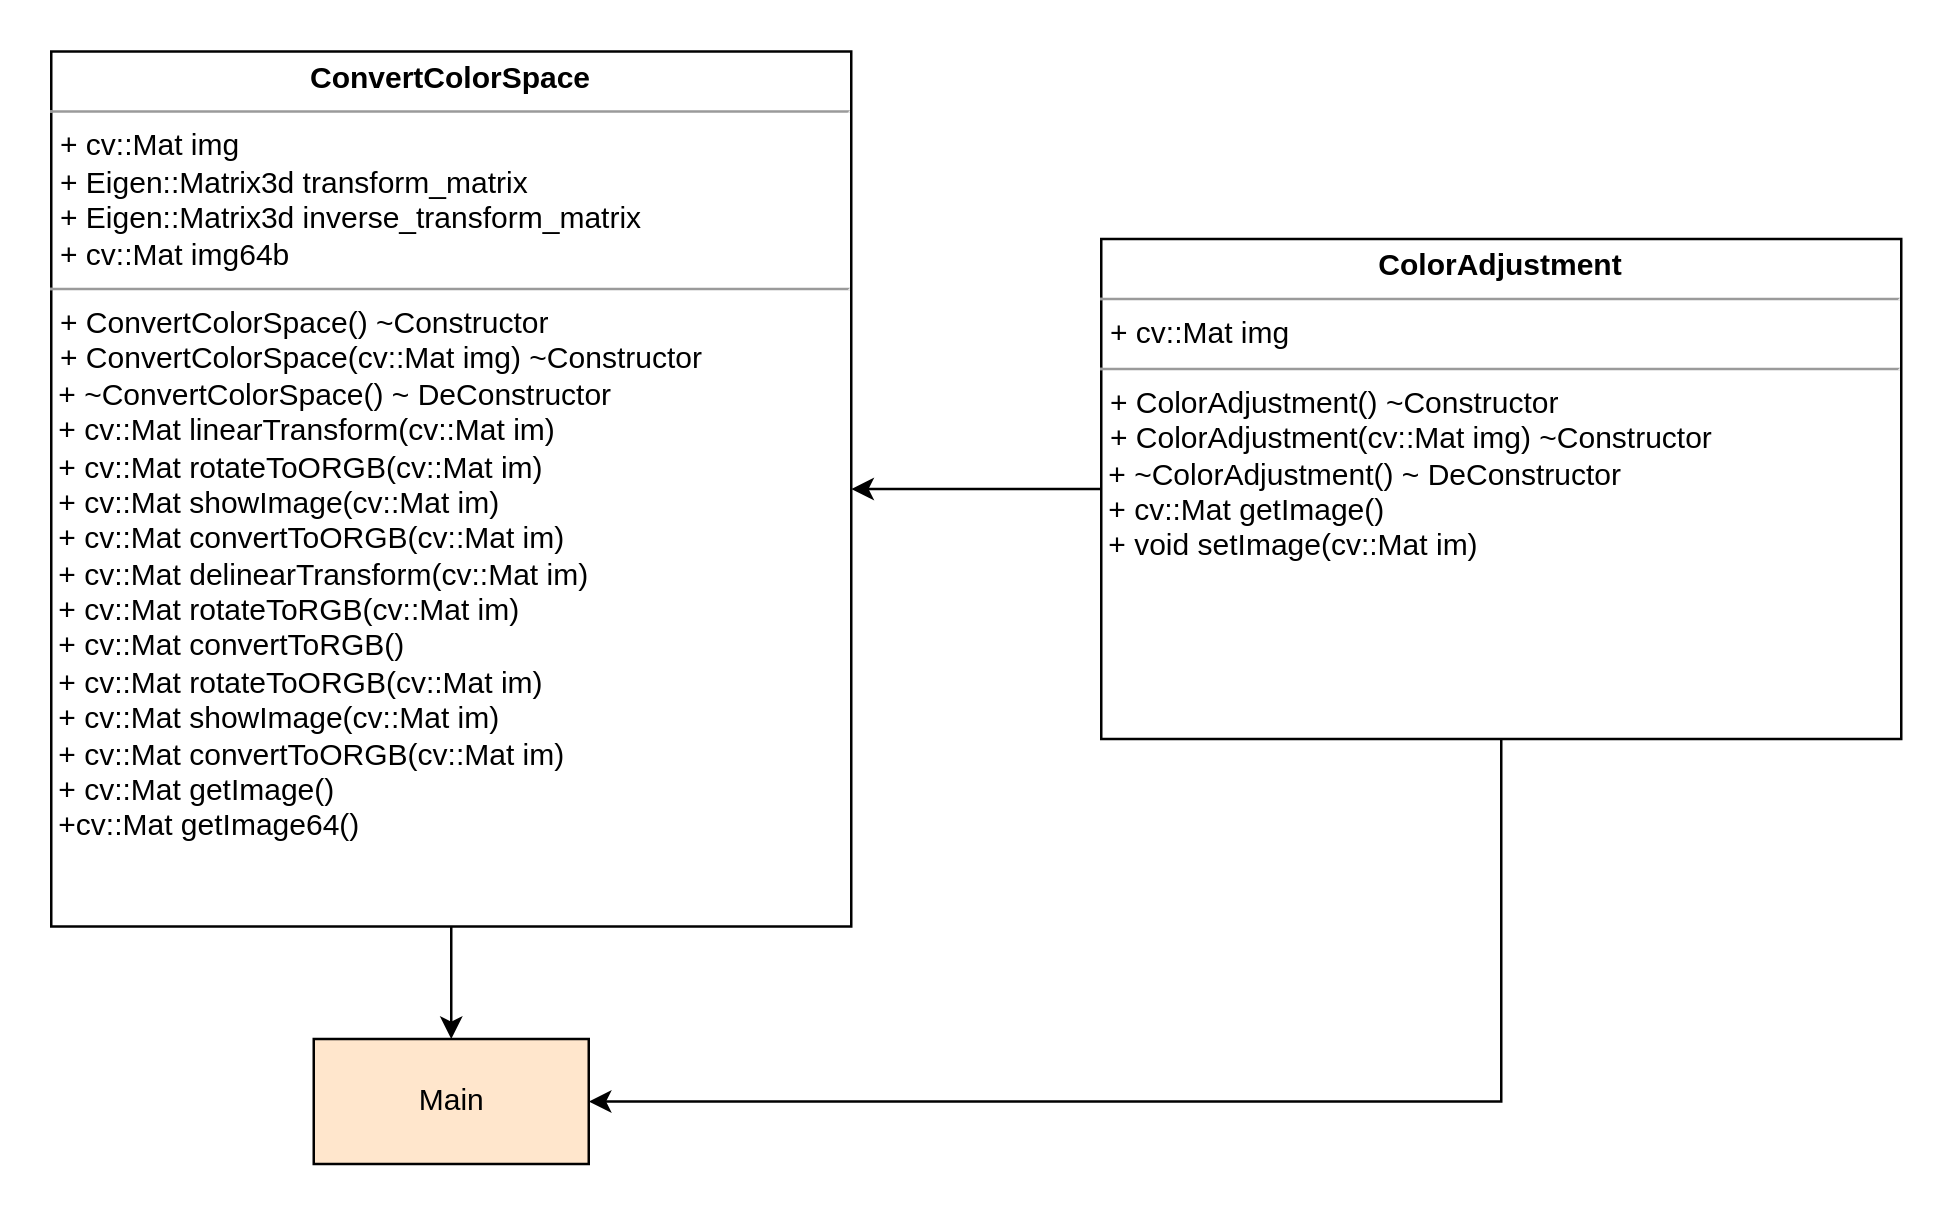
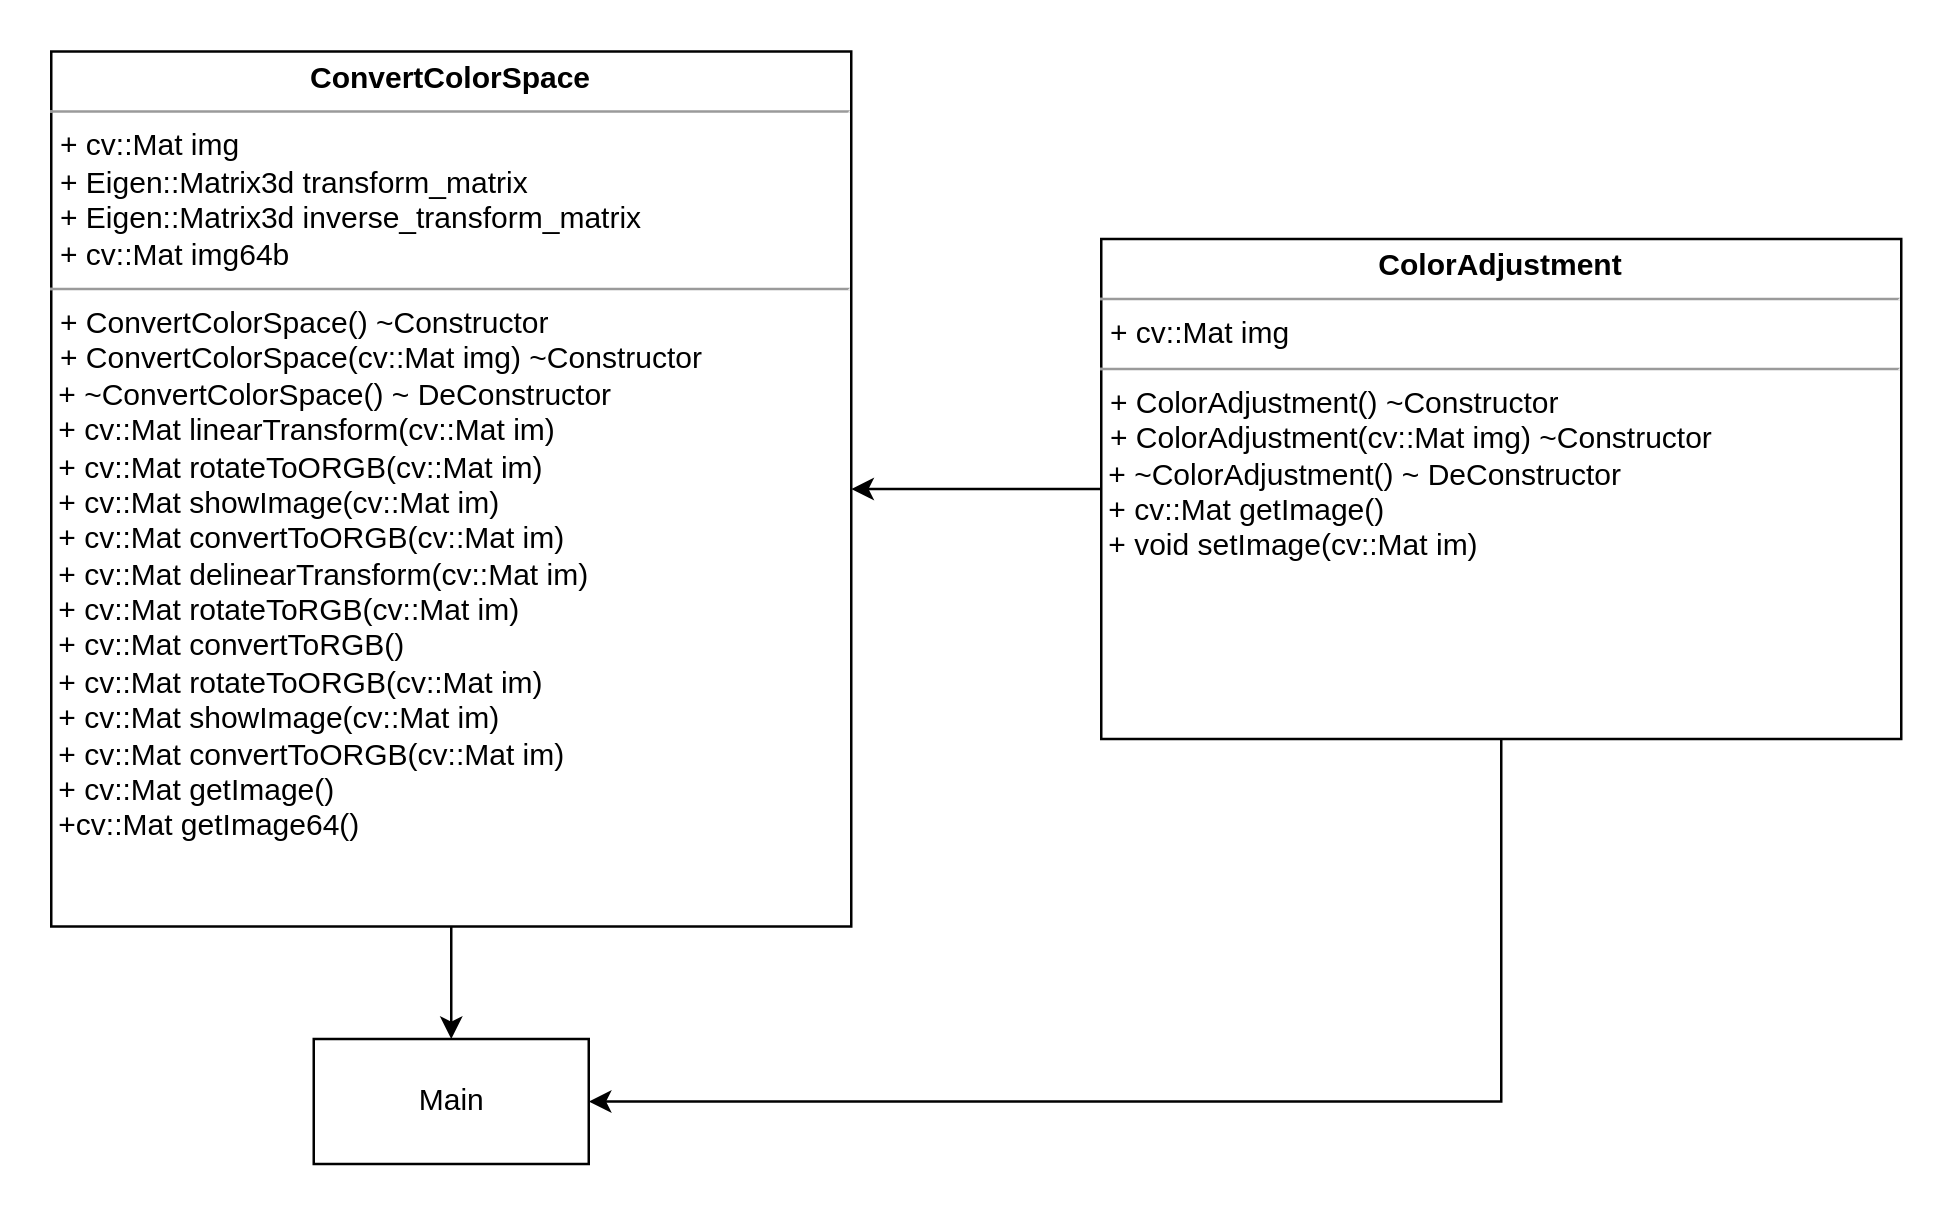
(451, 1101) -> (451, 1101)
